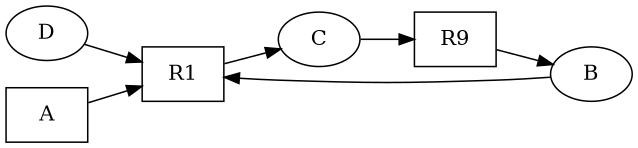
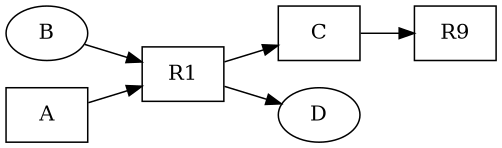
(319, 39) -> (319, 33)
(106, 51) -> (246, 93)
(517, 55) -> none
